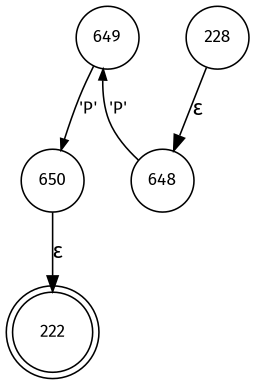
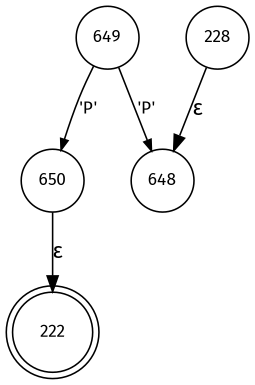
(111, 125) -> (133, 104)
